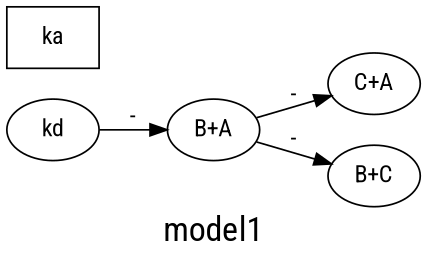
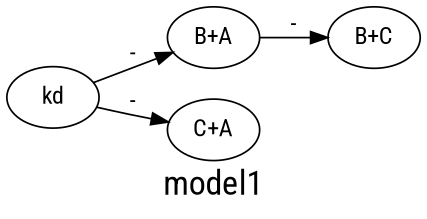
(53, 38) -> none
(286, 109) -> (124, 113)
